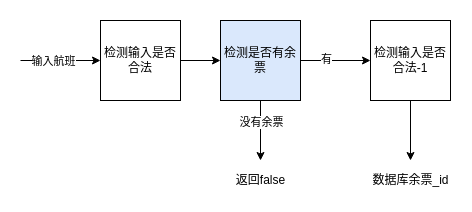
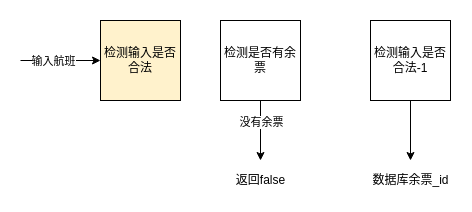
(141, 61) -> (141, 61)
(197, 61) -> none
(261, 61) -> (261, 61)
(332, 61) -> none
